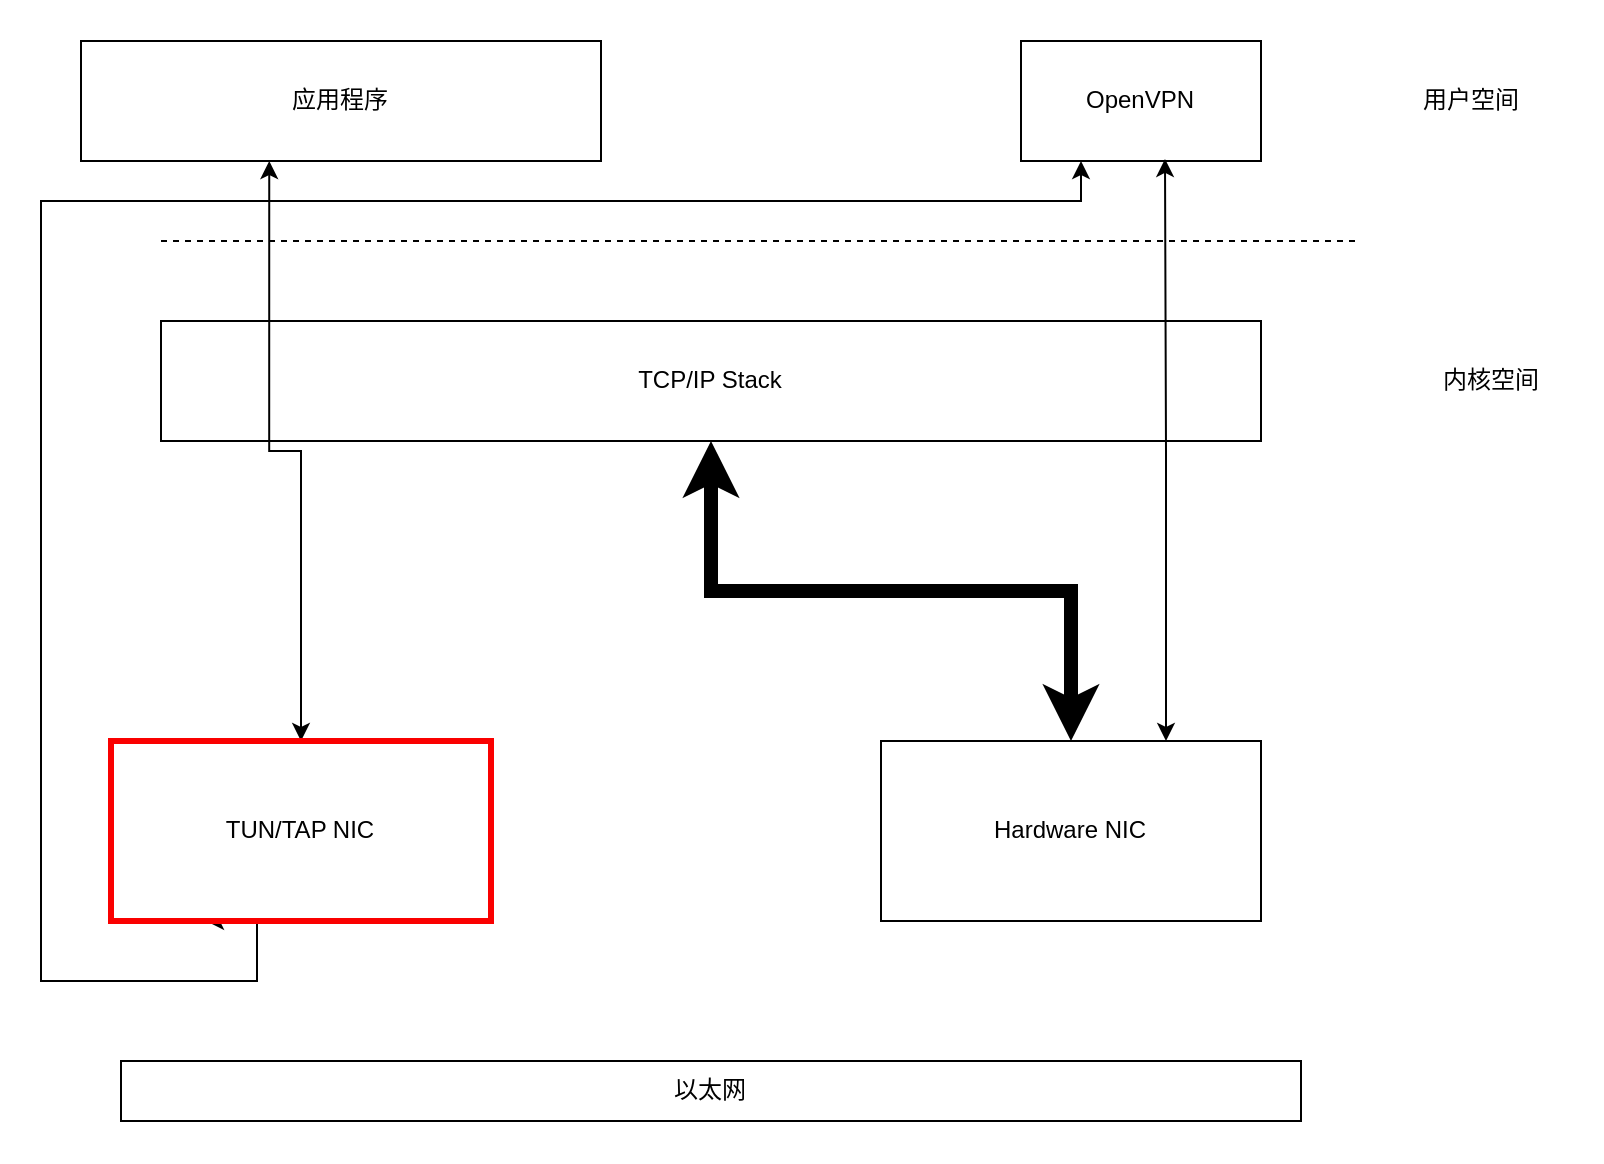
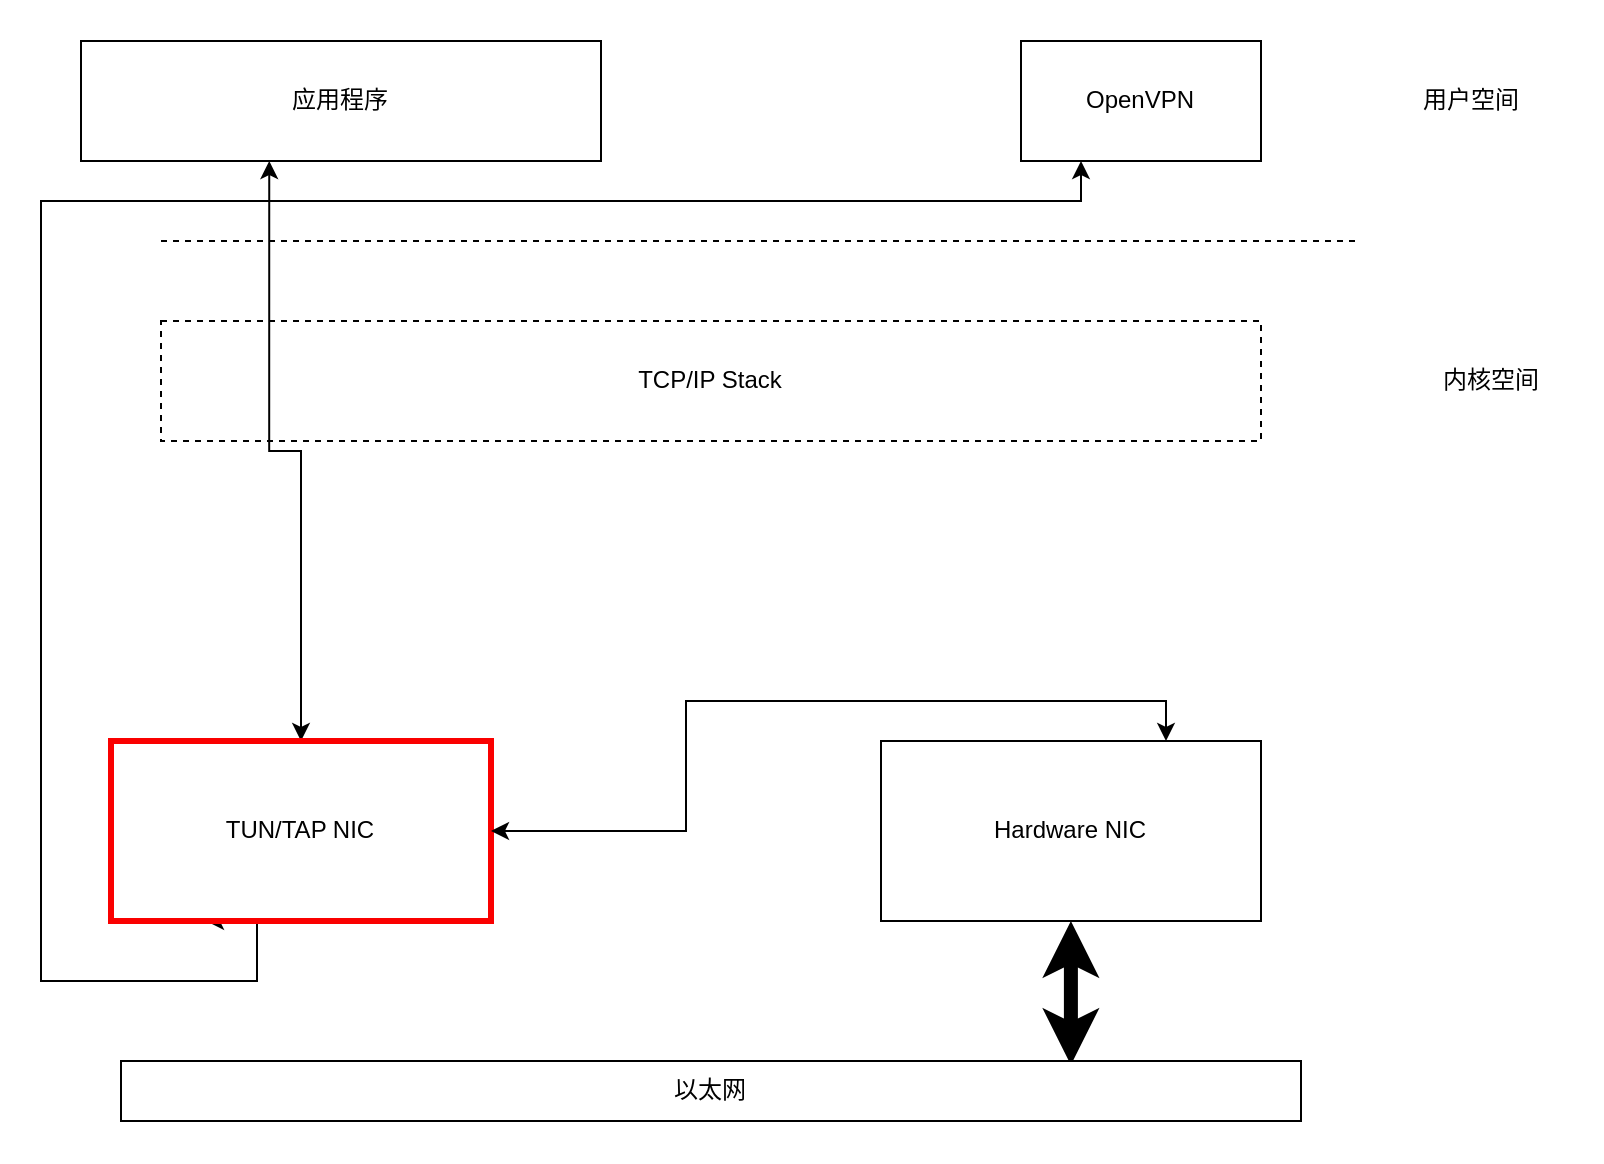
(711, 381) -> (711, 381)
(1166, 438) -> (771, 701)
(891, 591) -> (1071, 993)
